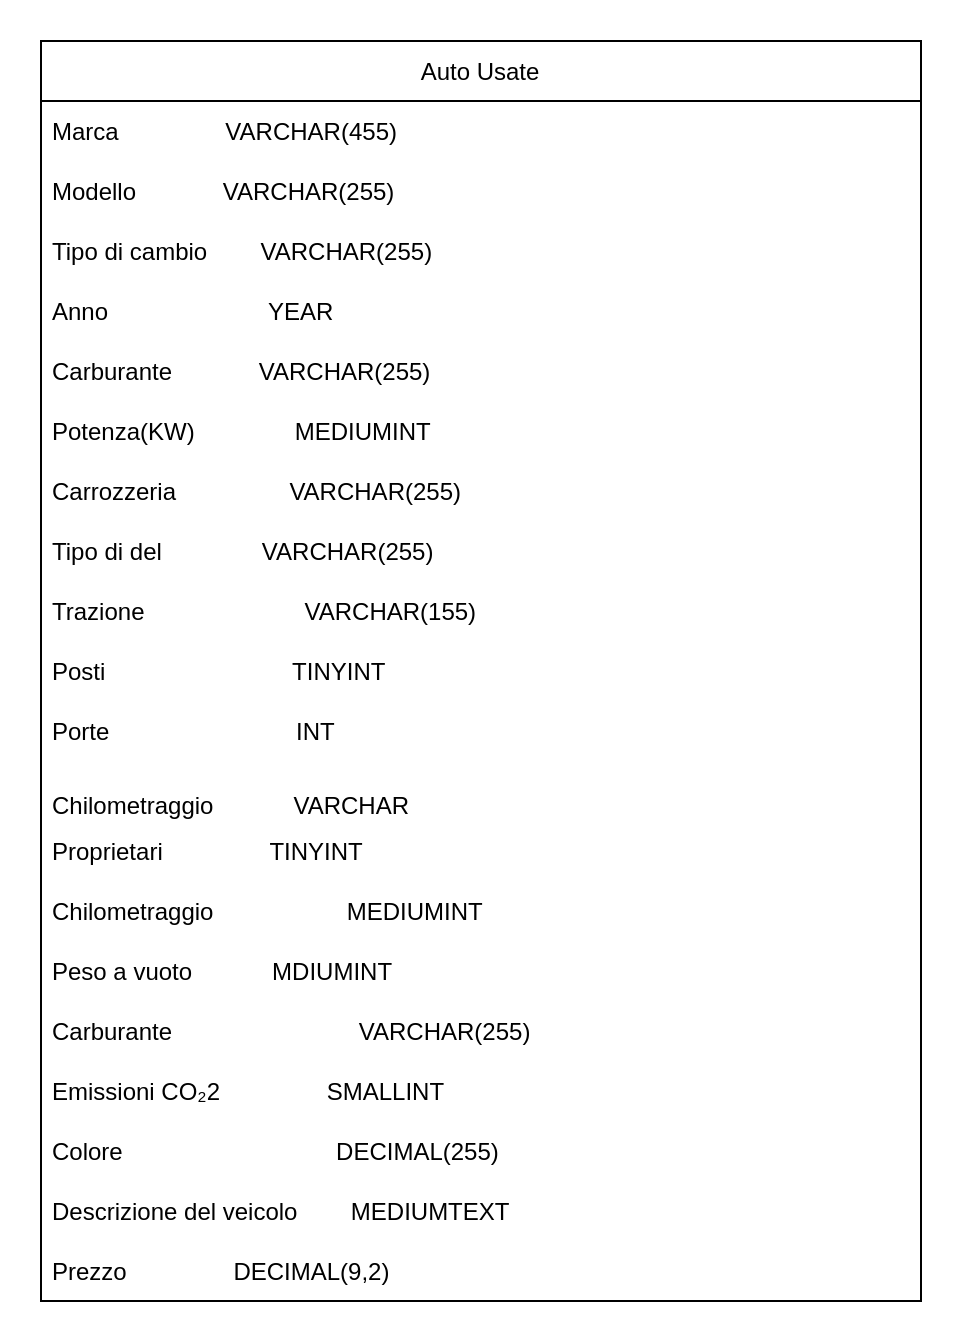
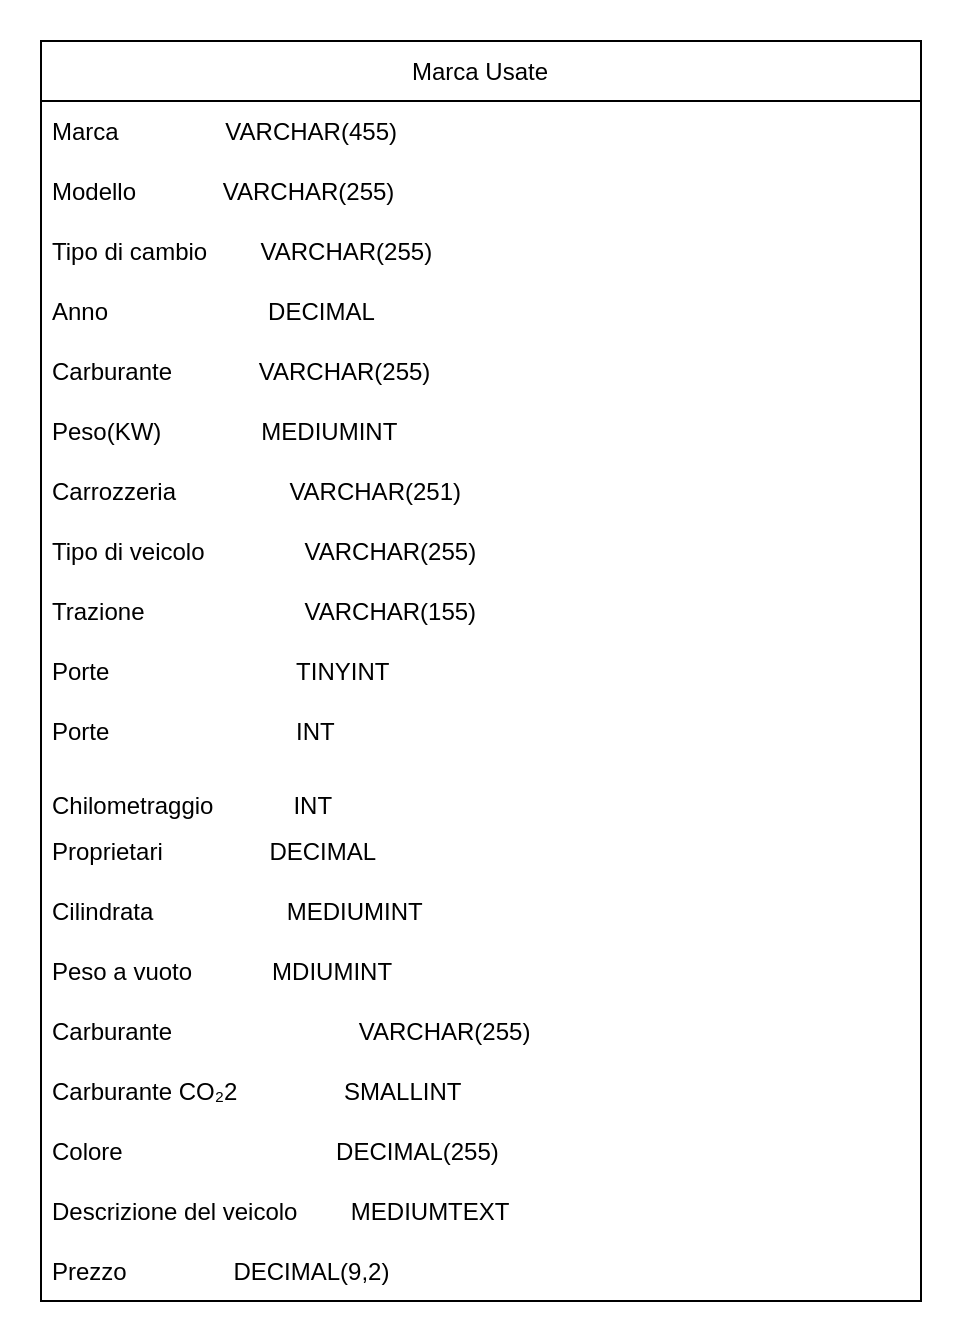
(480, 72) -> (480, 72)
(267, 312) -> (287, 312)
(287, 432) -> (267, 432)
(318, 492) -> (318, 492)
(292, 552) -> (316, 552)
(318, 672) -> (321, 672)
(264, 806) -> (238, 806)
(274, 852) -> (274, 852)
(332, 912) -> (305, 912)
(295, 1092) -> (311, 1092)
